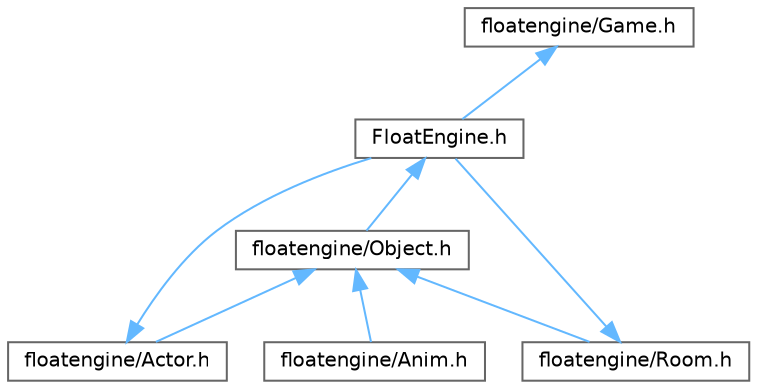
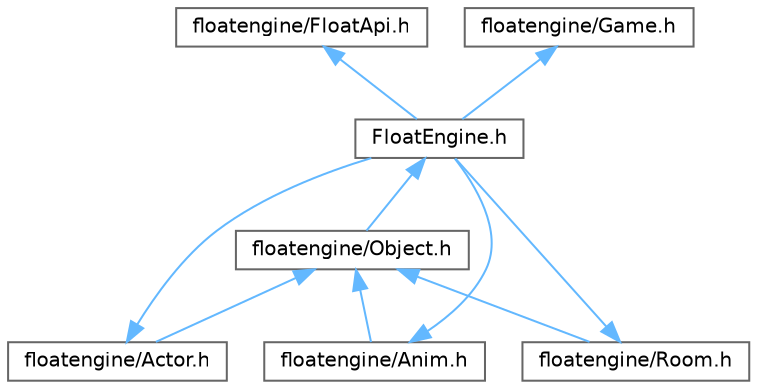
none -> (302, 27)
none -> (491, 253)
